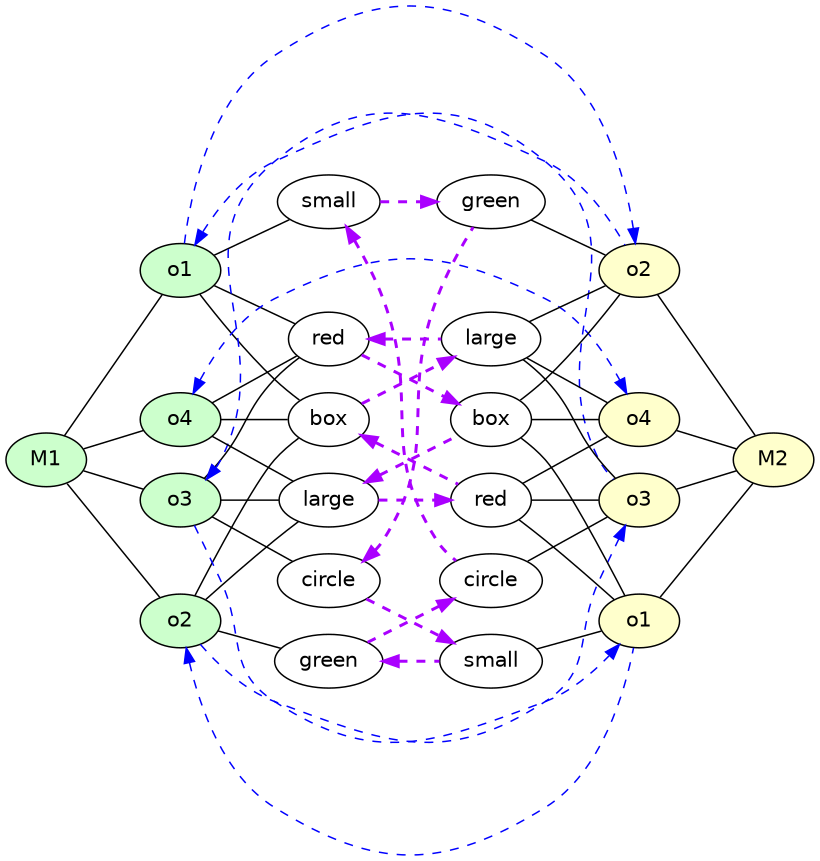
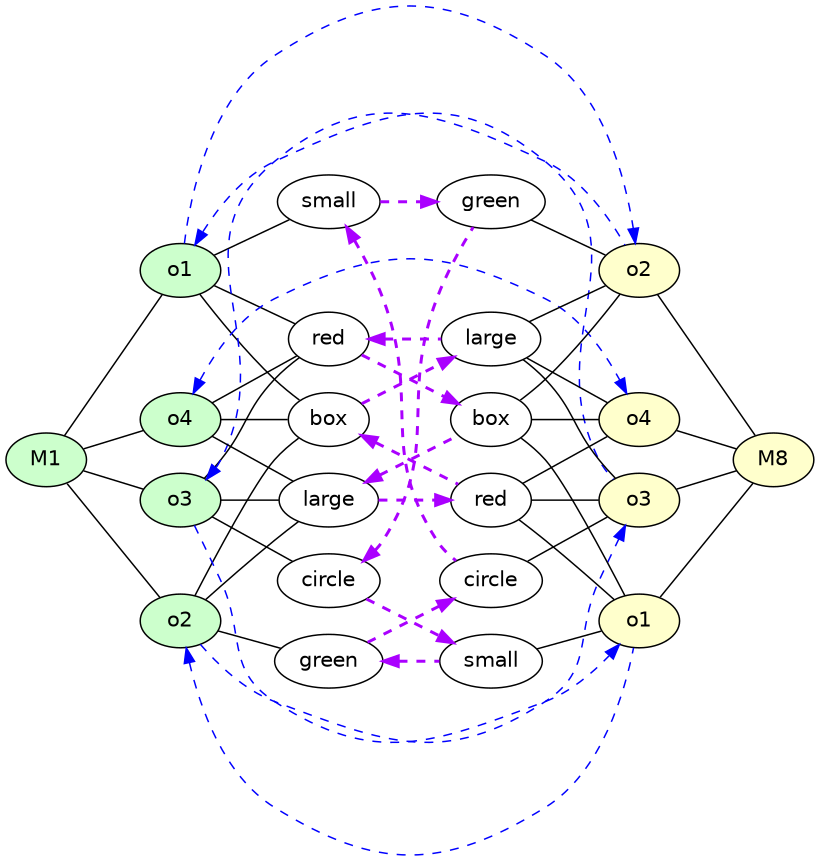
(774, 460) -> (774, 460)
